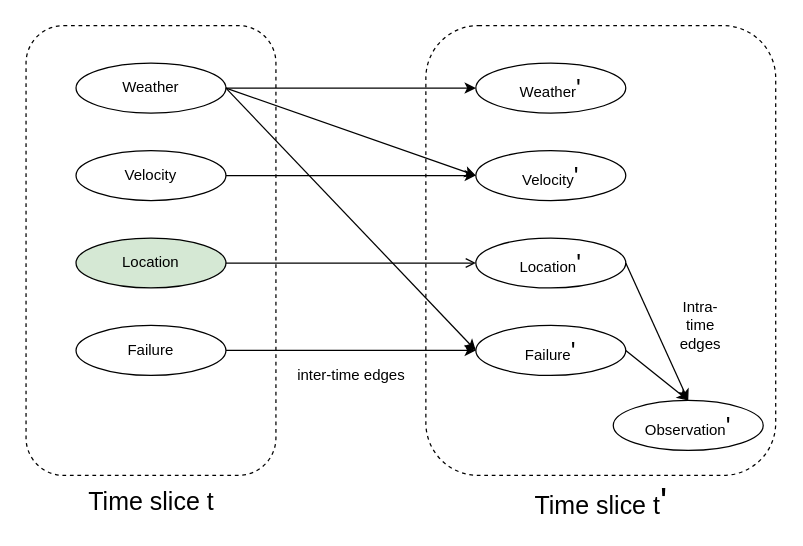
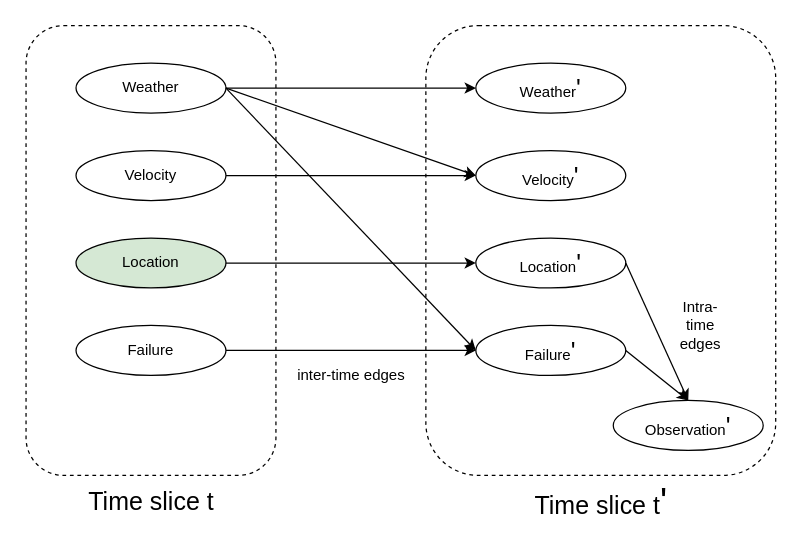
(467, 263) -> (466, 263)
